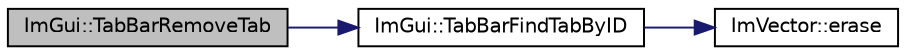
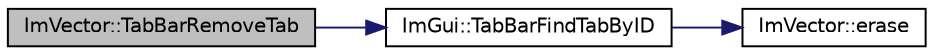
(148, 28) -> (161, 28)
